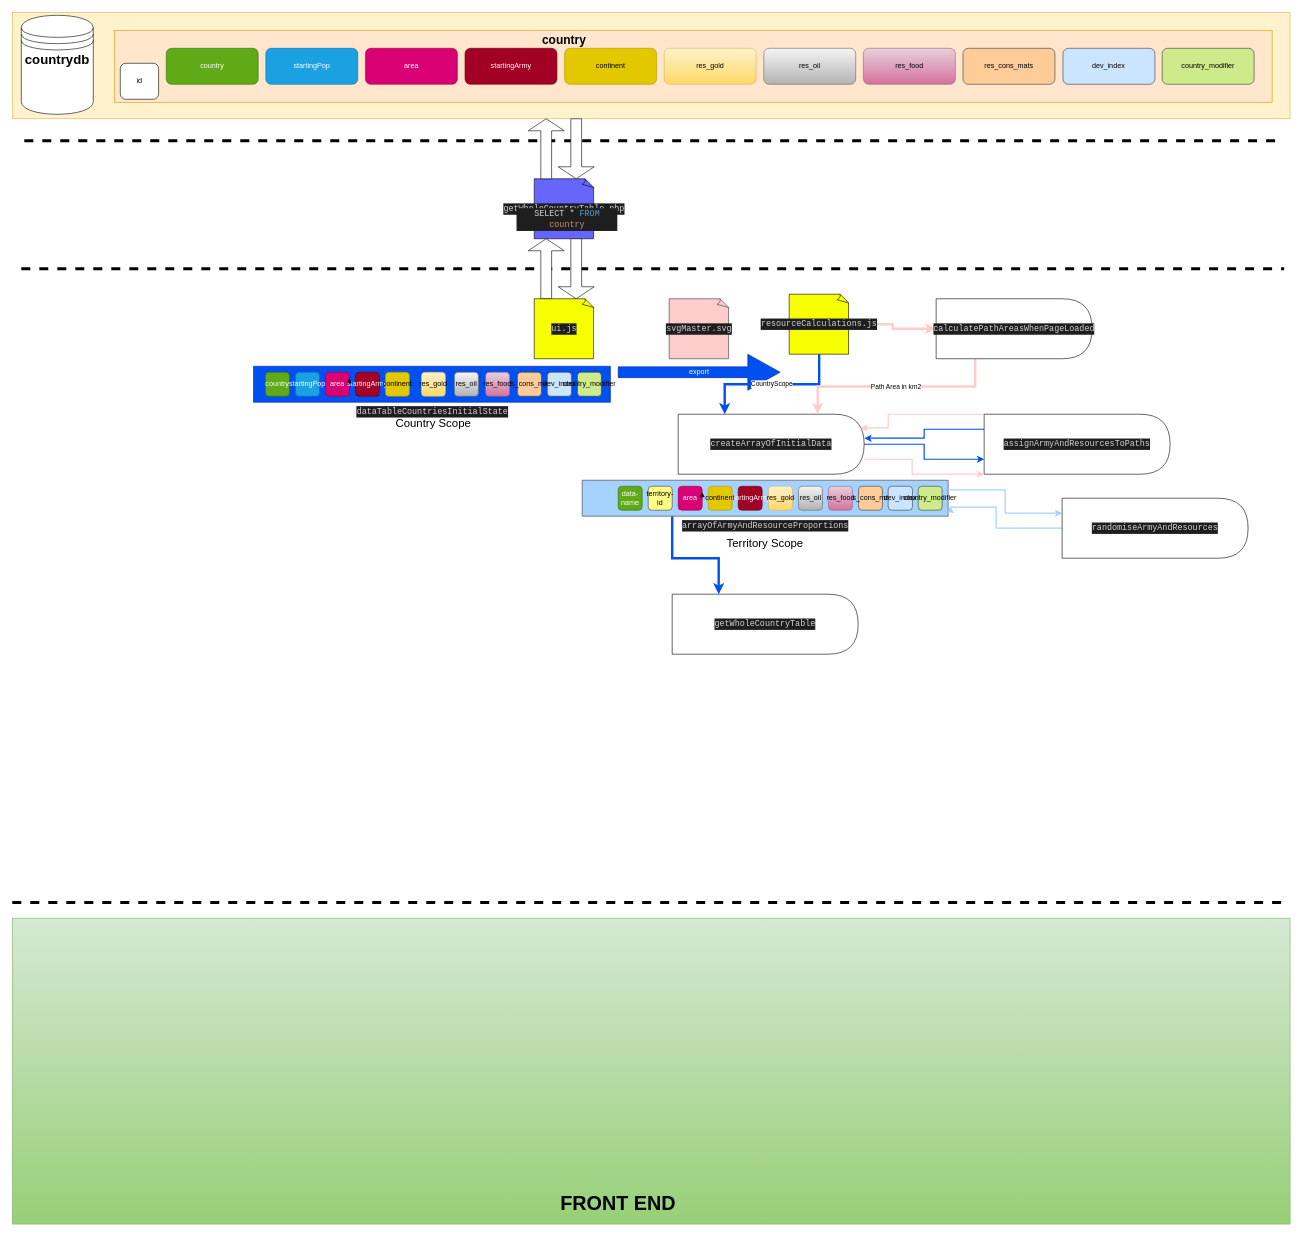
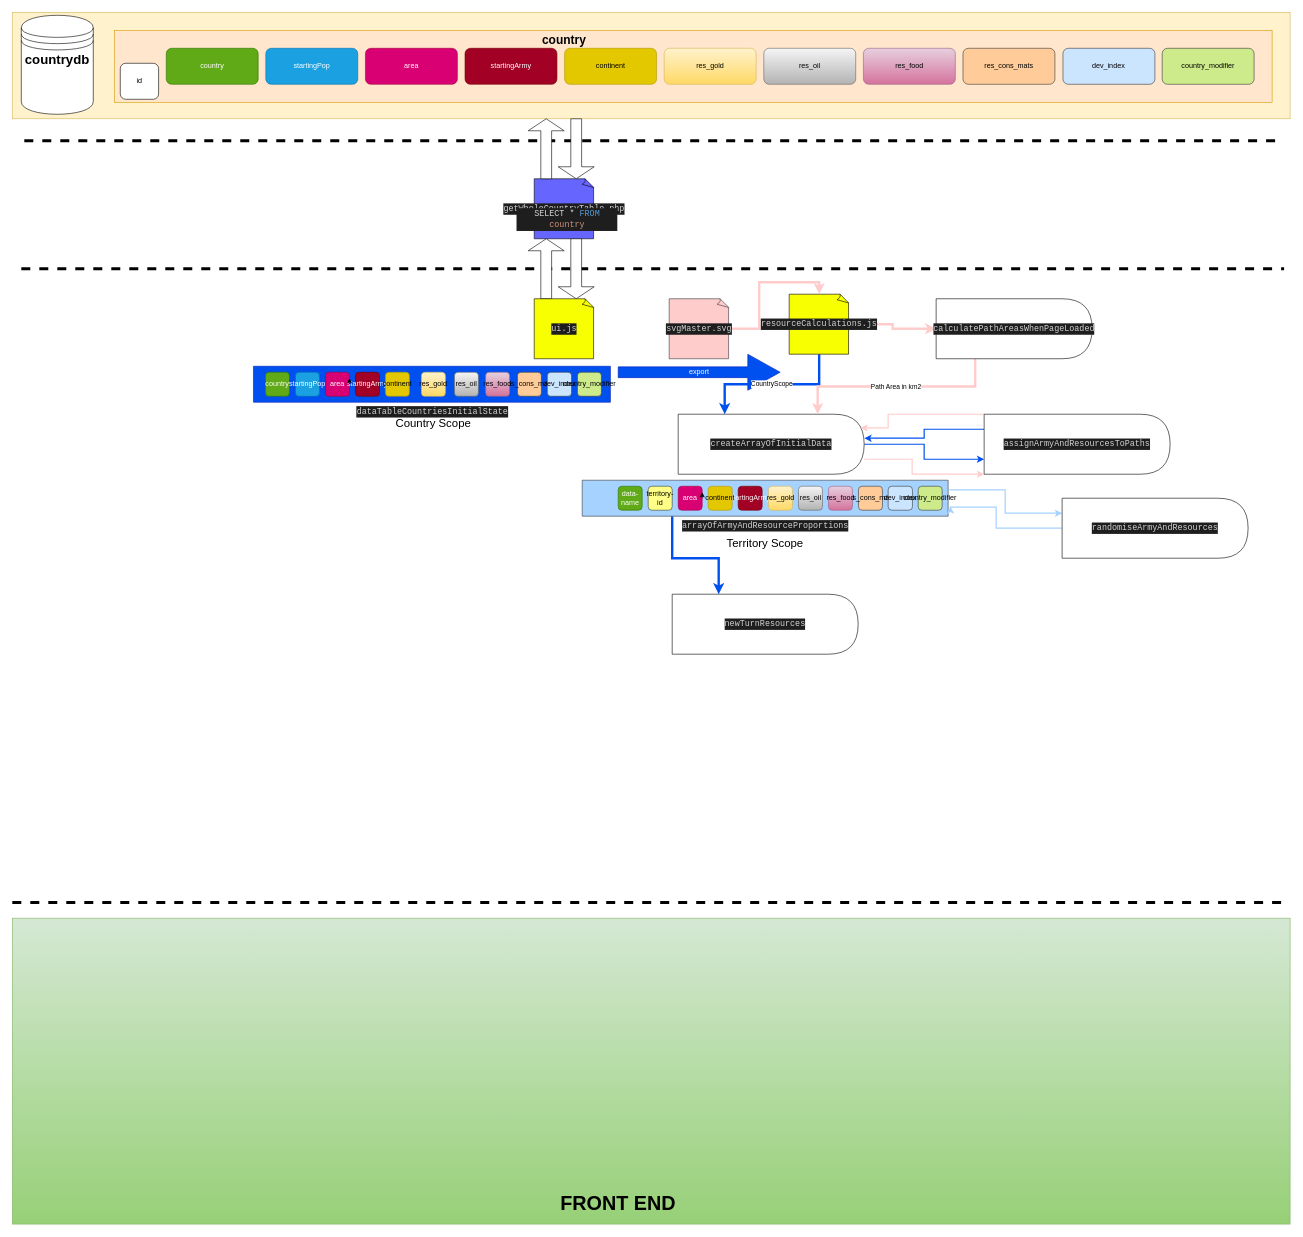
none -> (759, 288)
(765, 624) -> (765, 624)
